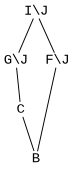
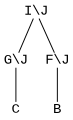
(28, 134) -> none
